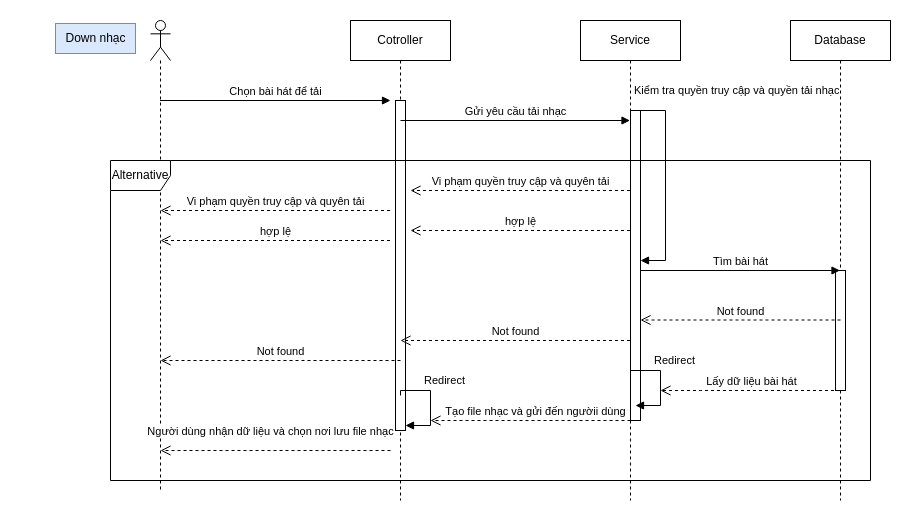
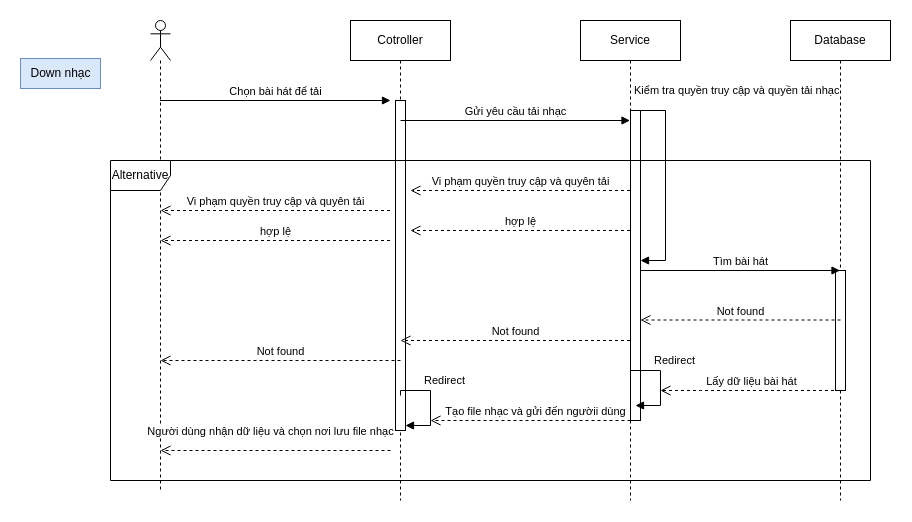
(96, 39) -> (61, 74)
